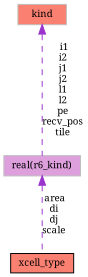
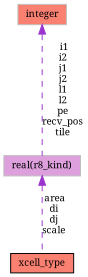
(42, 15) -> (42, 15)
(42, 166) -> (42, 166)
